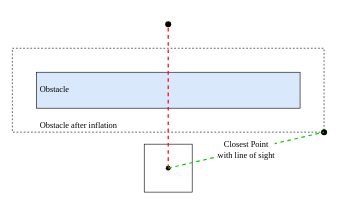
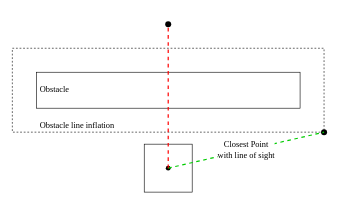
(168, 90) -> (168, 90)
(90, 125) -> (85, 125)
